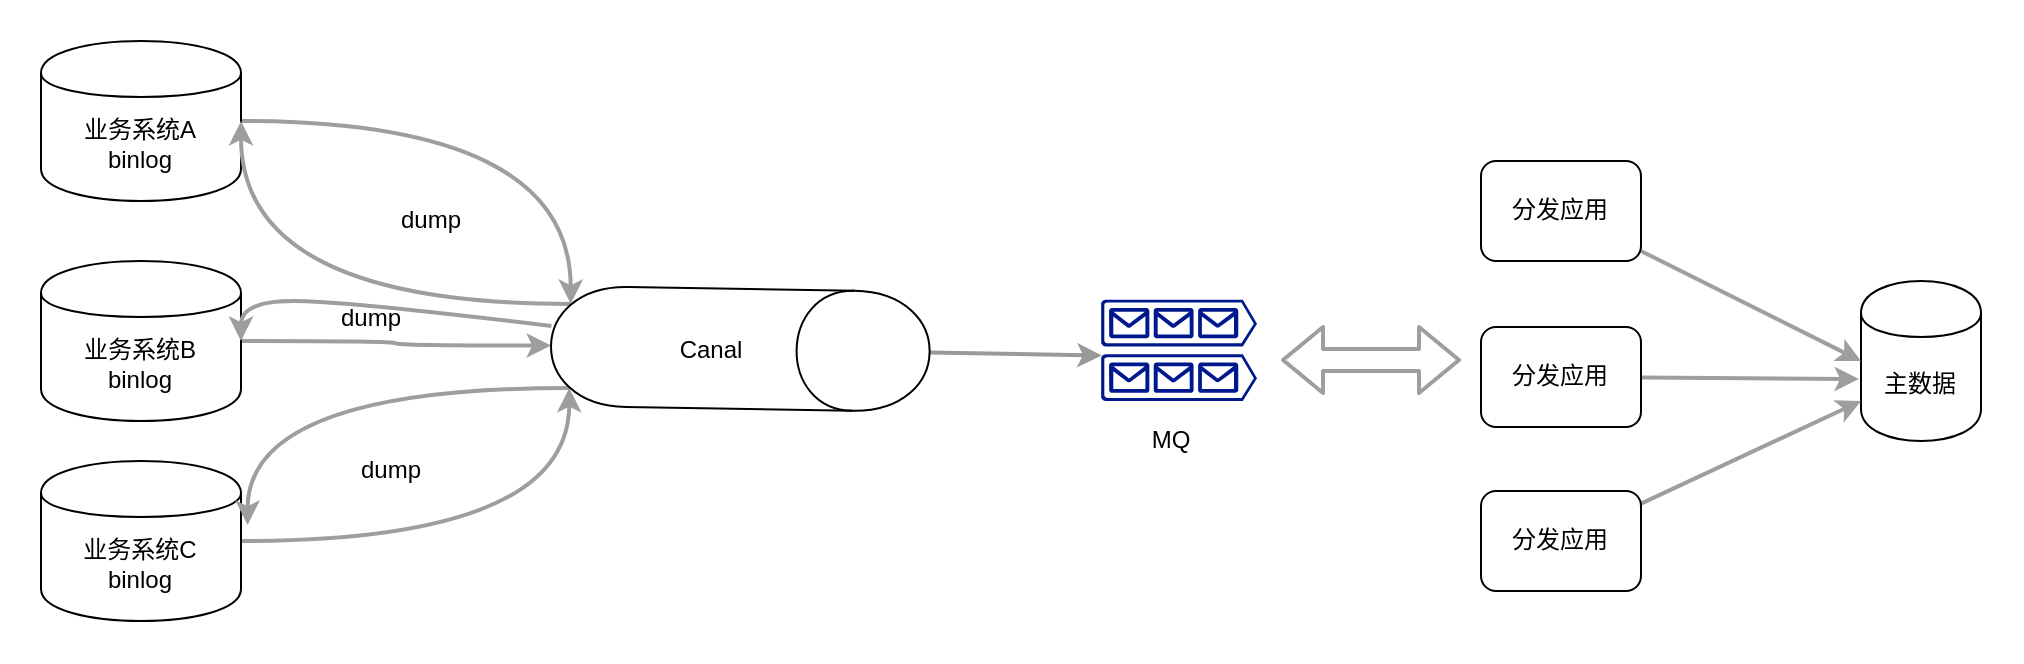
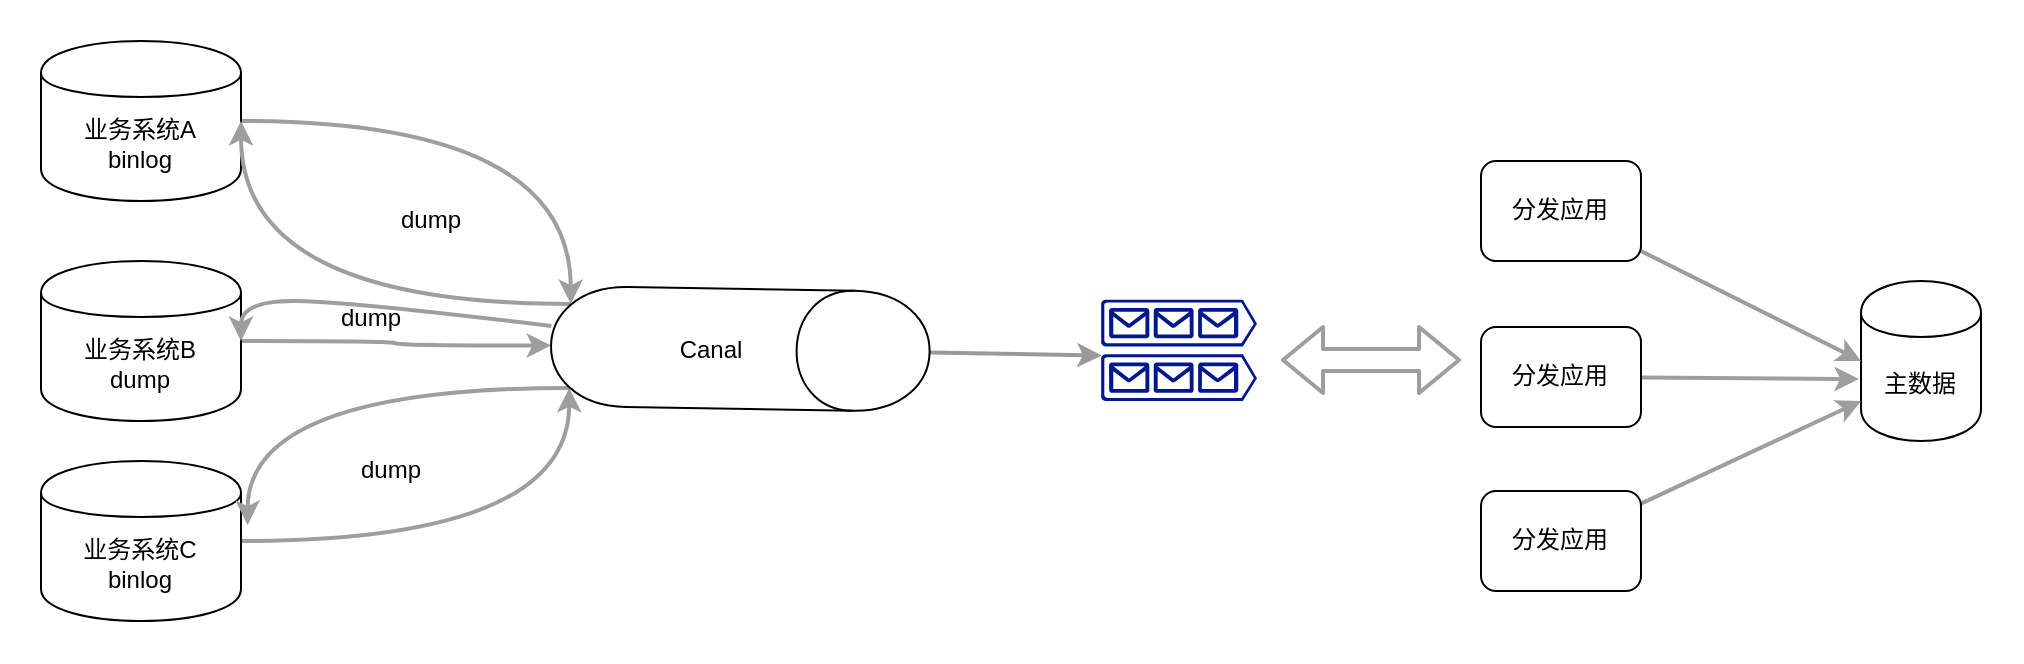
(141, 365) -> (141, 365)
(1171, 441) -> none
